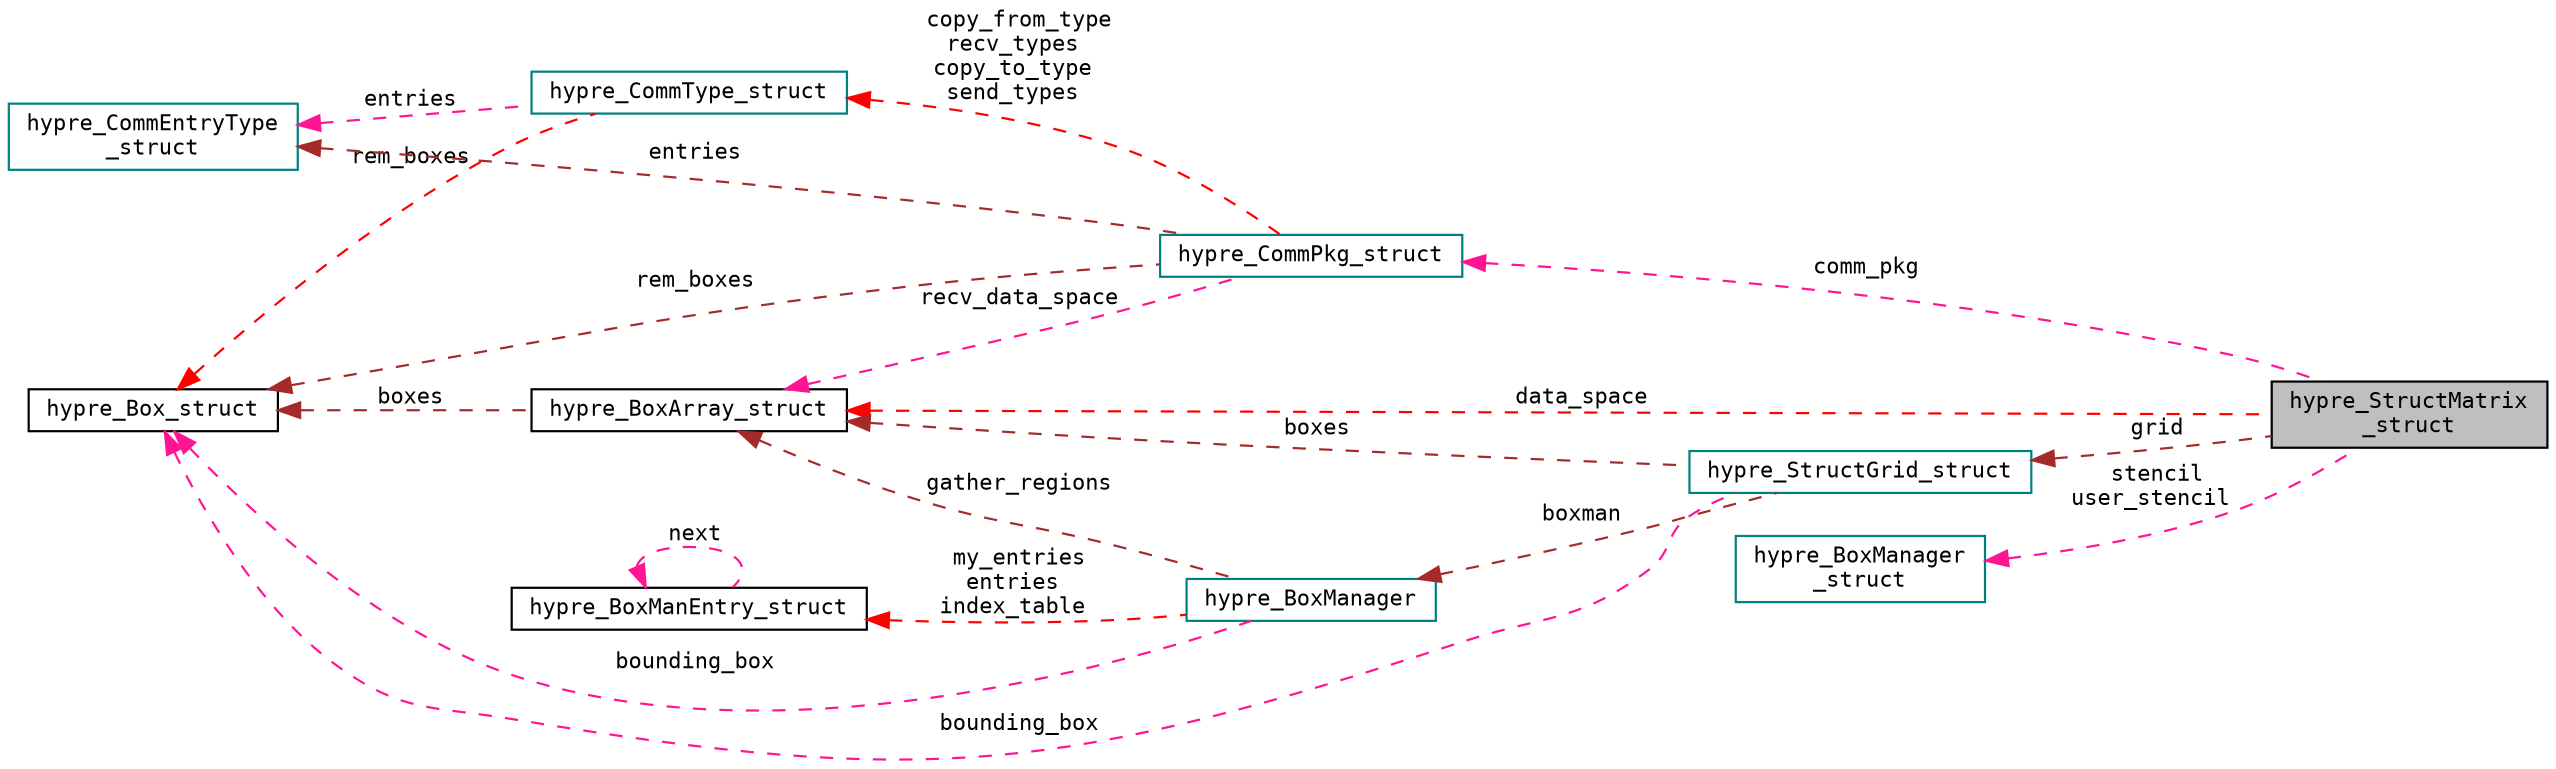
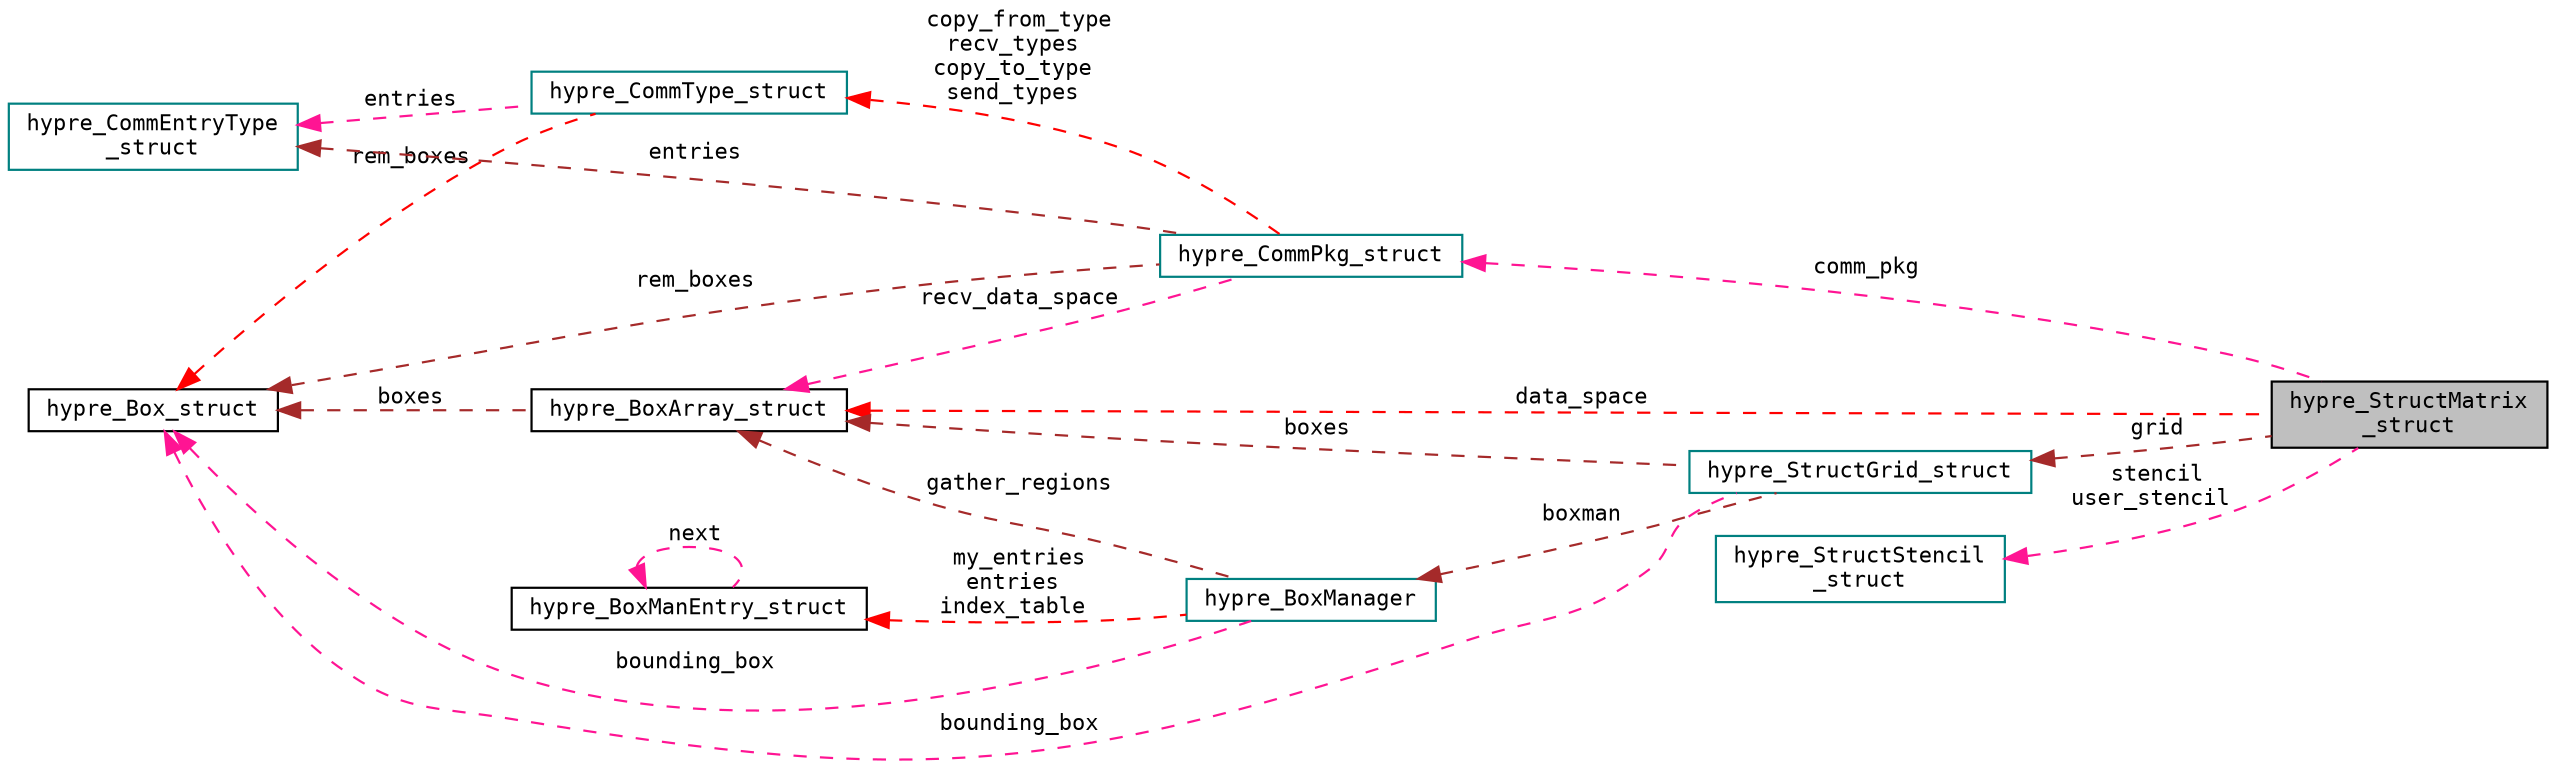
(1860, 569) -> (1860, 569)
